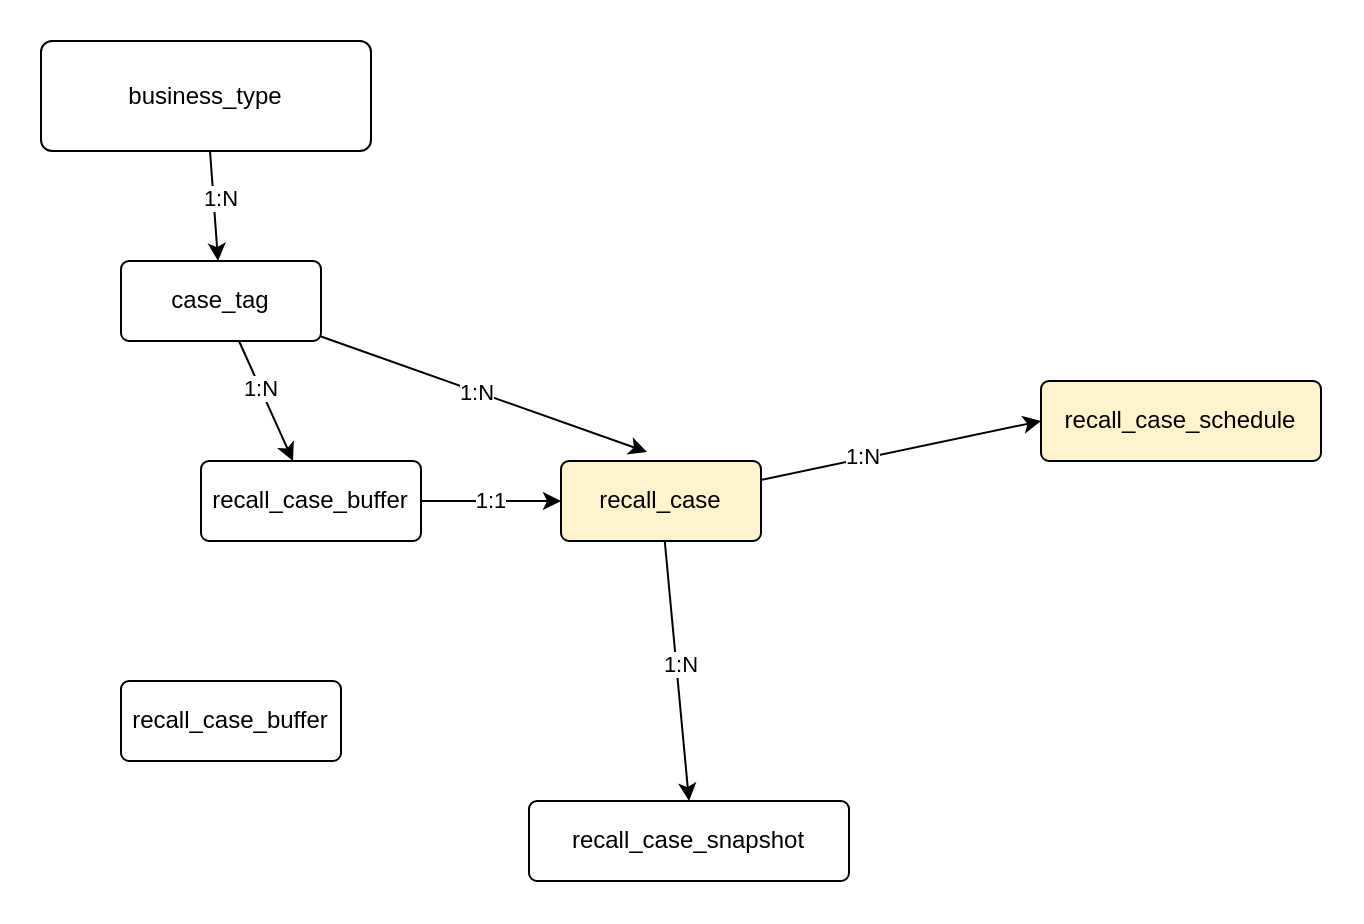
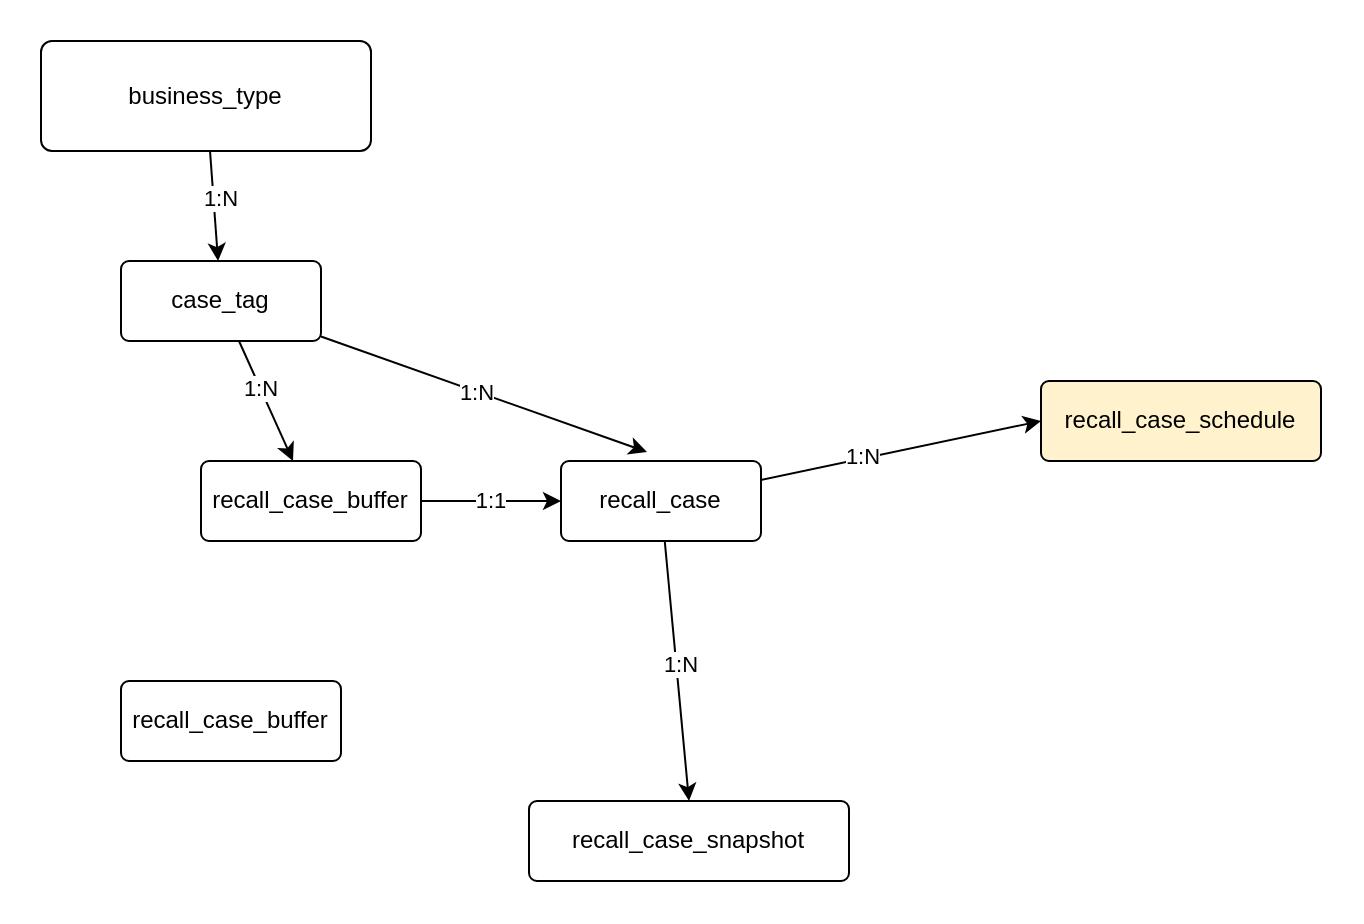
(661, 501) -> (661, 501)
